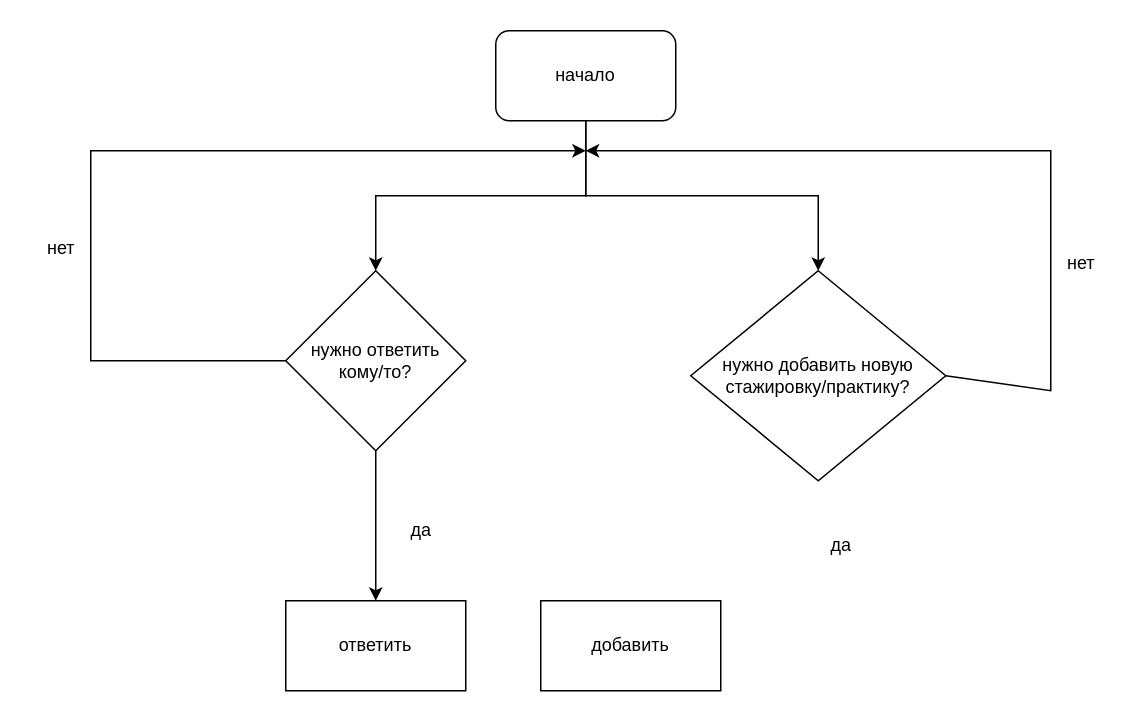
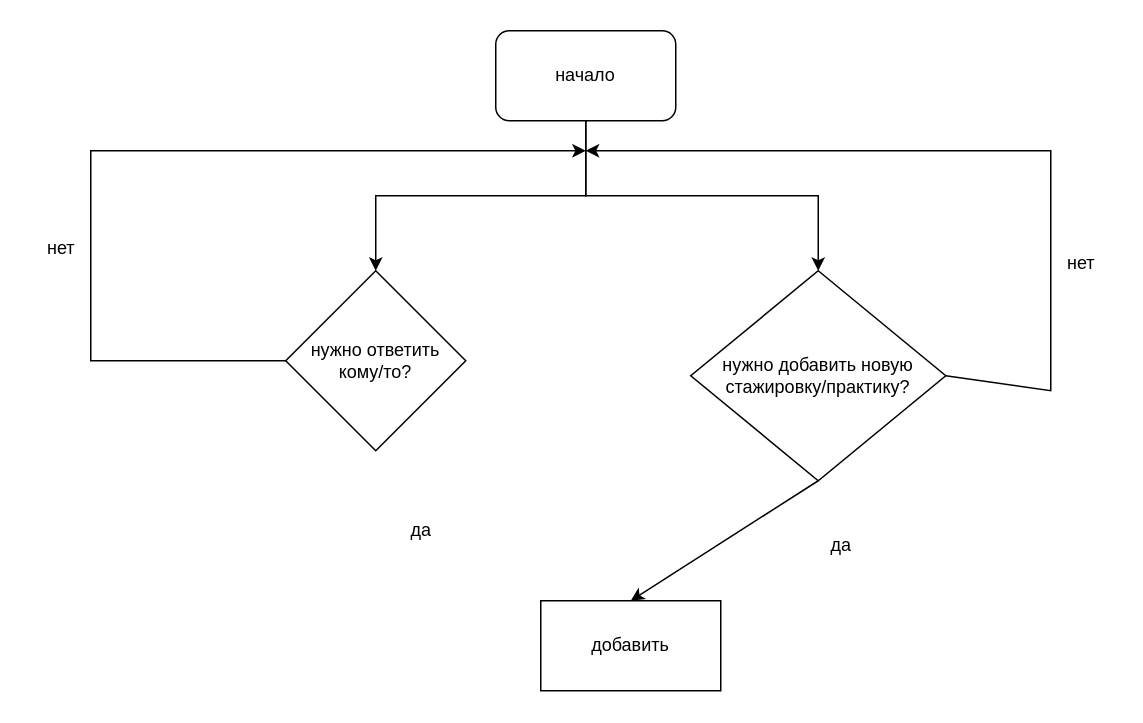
(376, 521) -> none
none -> (729, 538)
(376, 646) -> none
